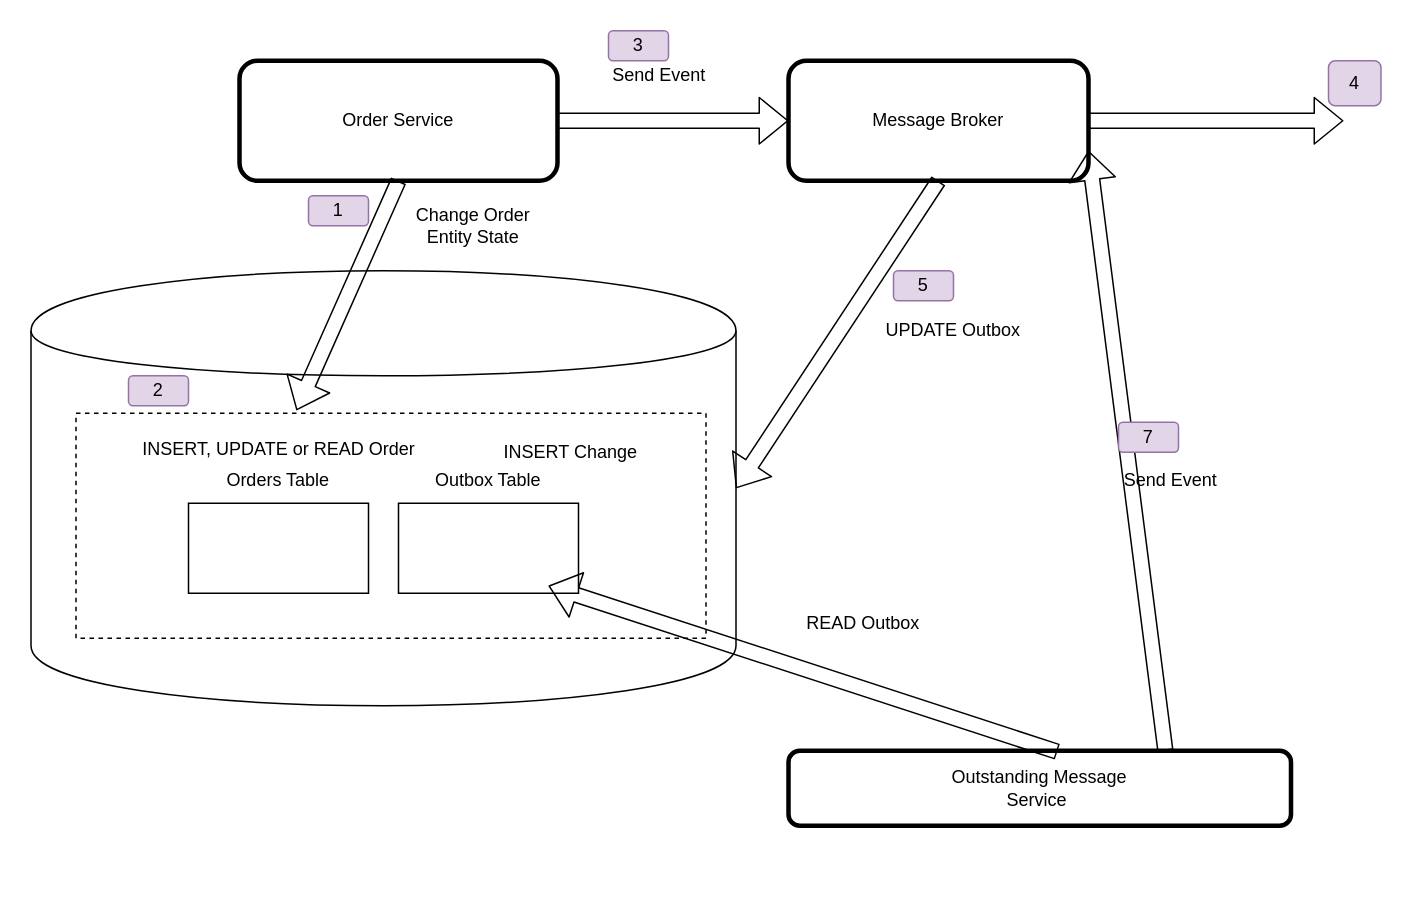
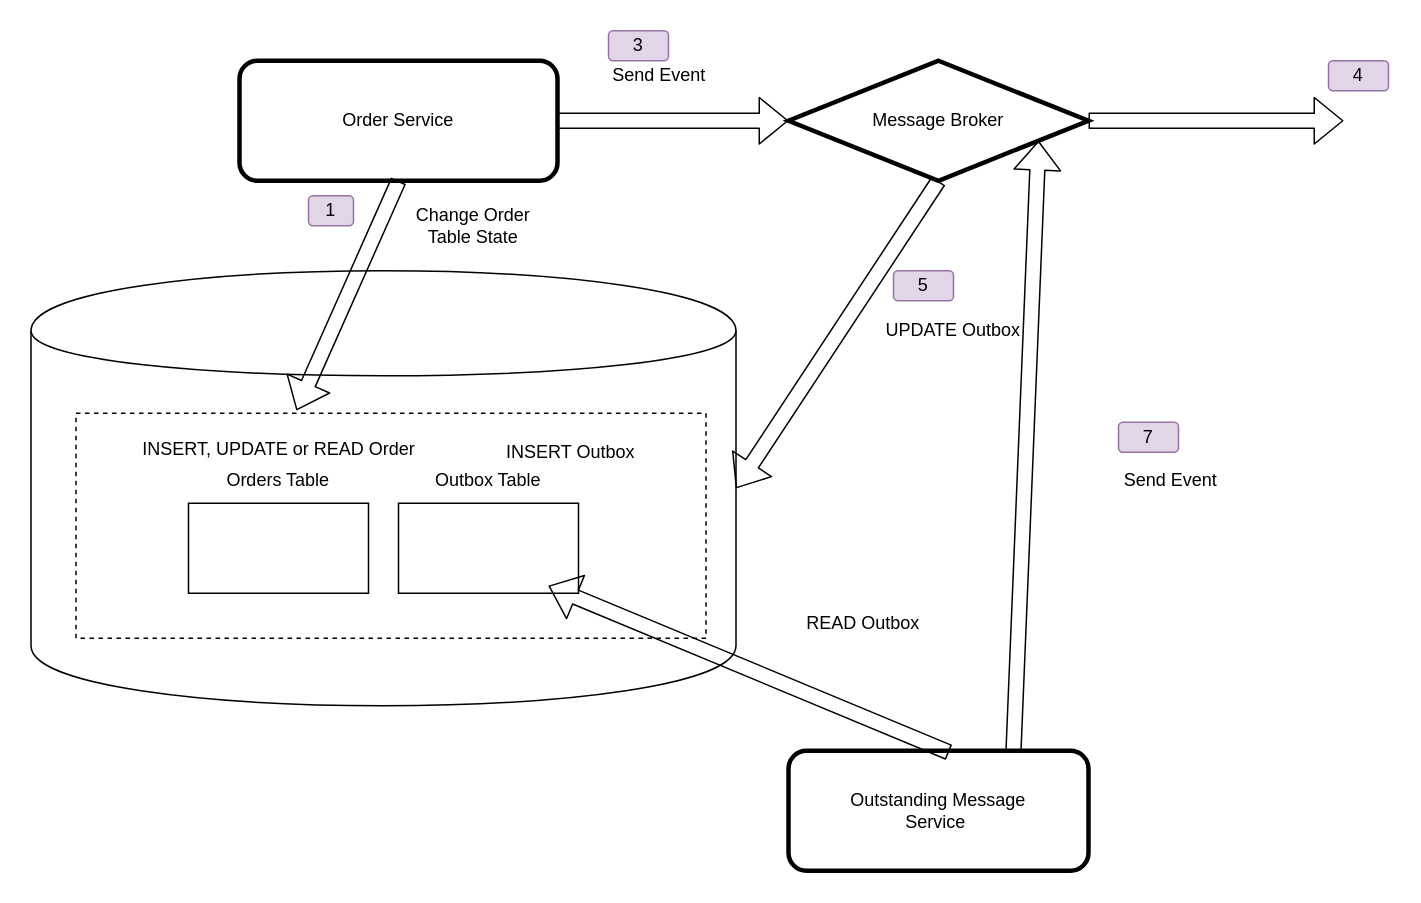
(1355, 83) -> (1358, 76)
(938, 121) -> (938, 121)
(338, 211) -> (331, 211)
(473, 226) -> (473, 226)
(158, 391) -> none
(571, 452) -> (571, 452)
(1040, 788) -> (938, 811)
